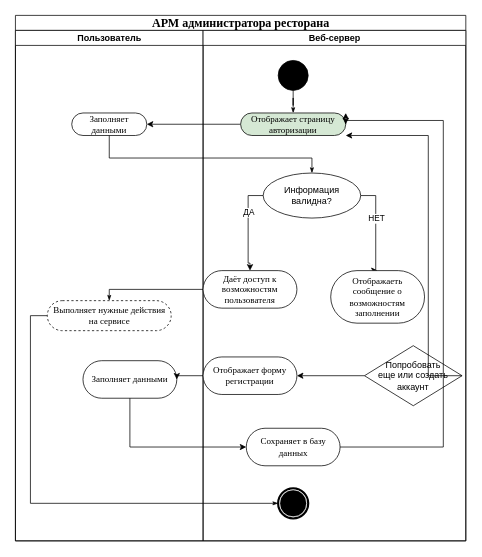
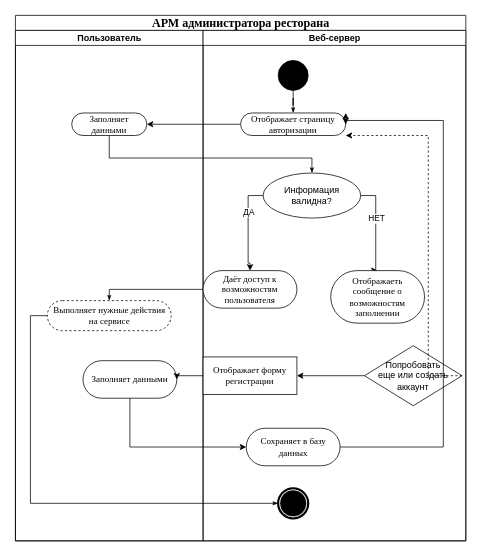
(293, 124) -> (293, 124)
(428, 231) -> (428, 231)
(250, 375) -> (250, 375)
